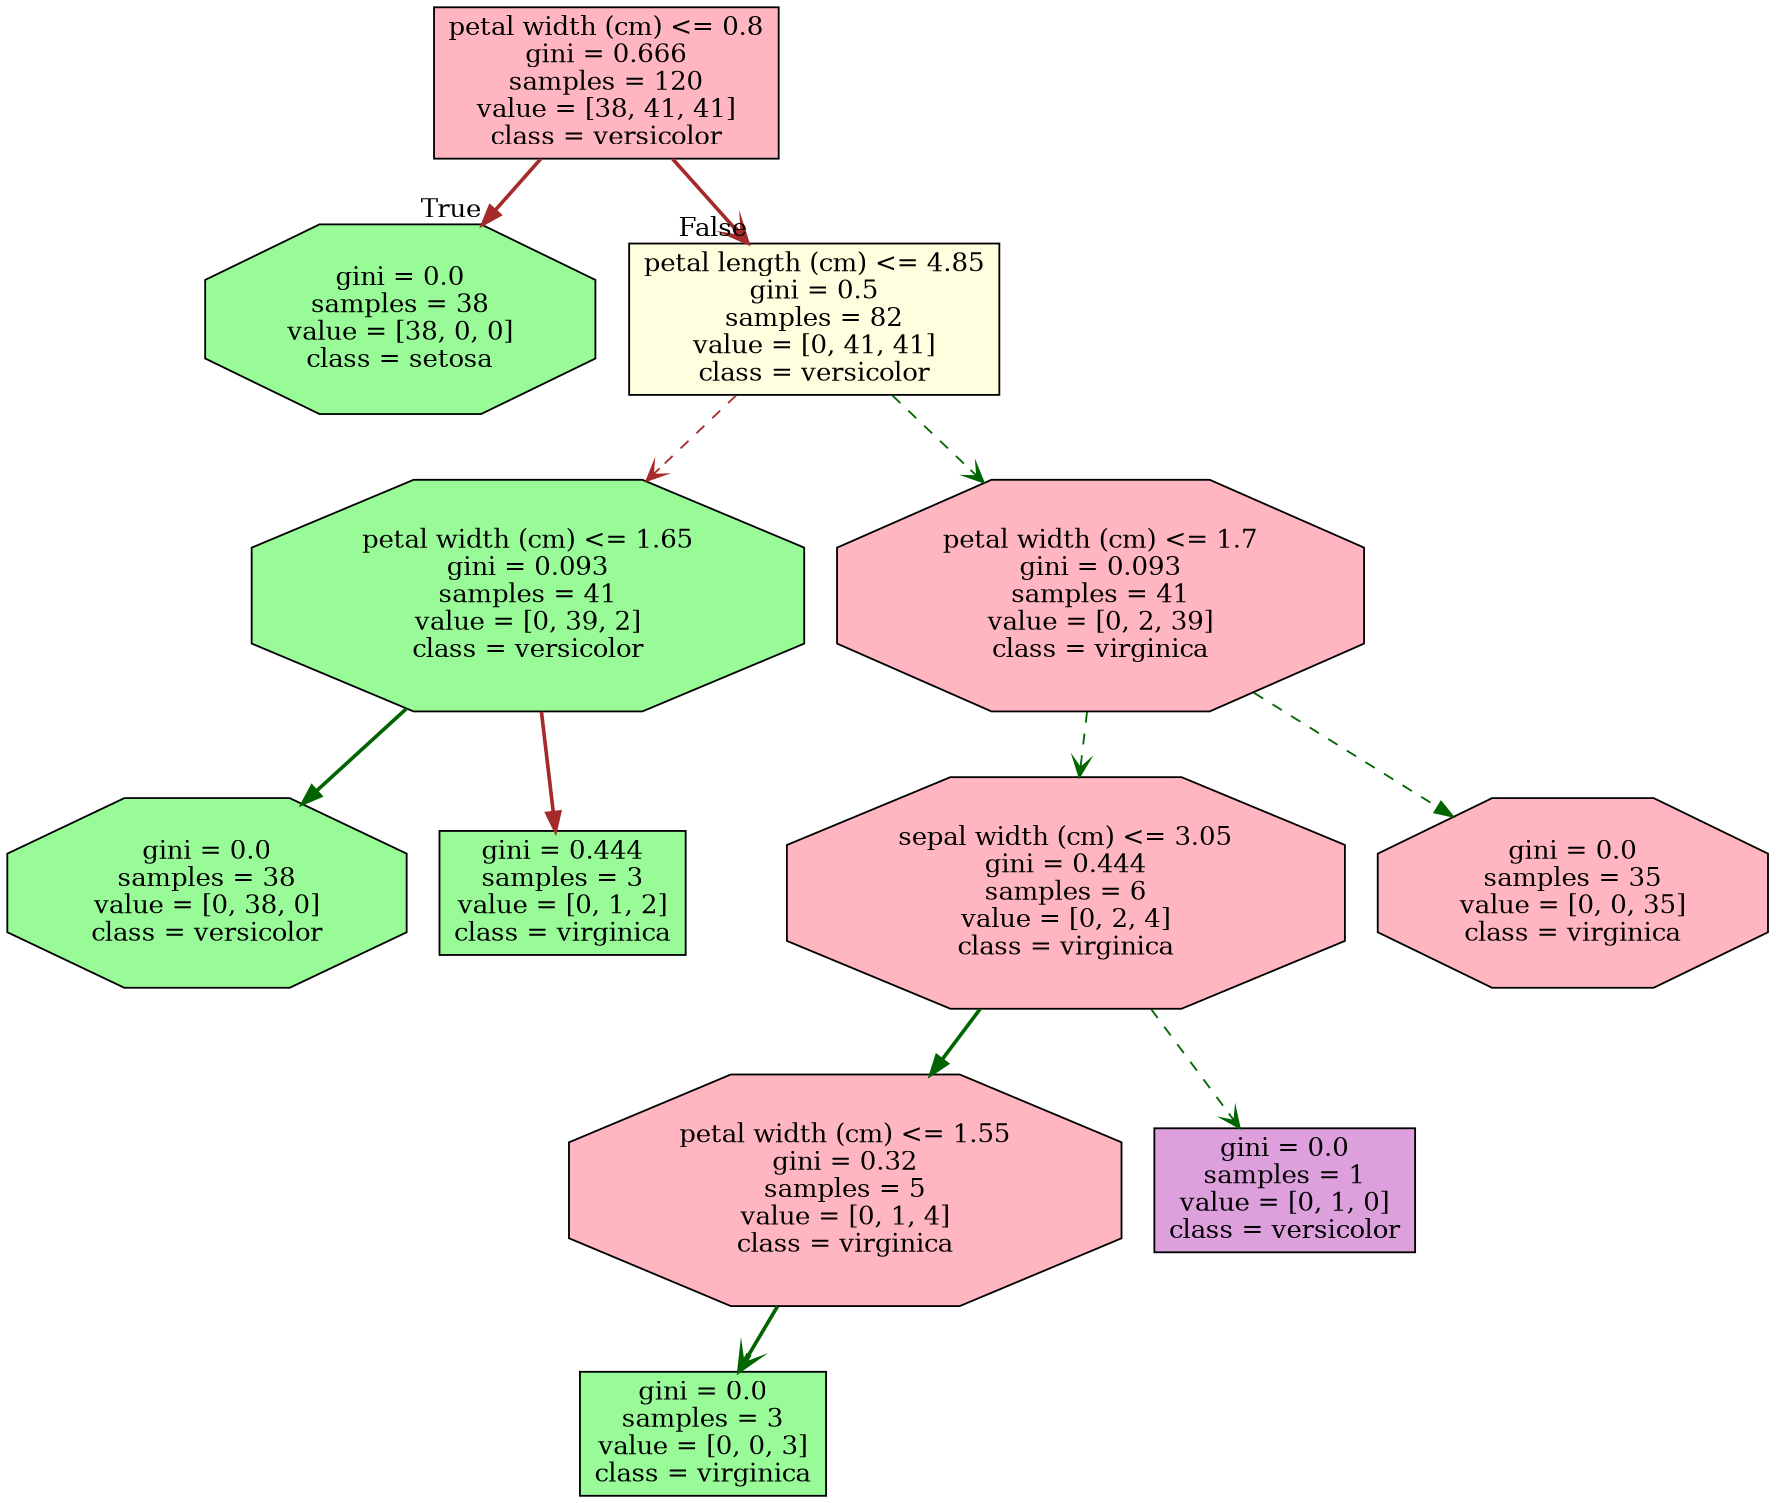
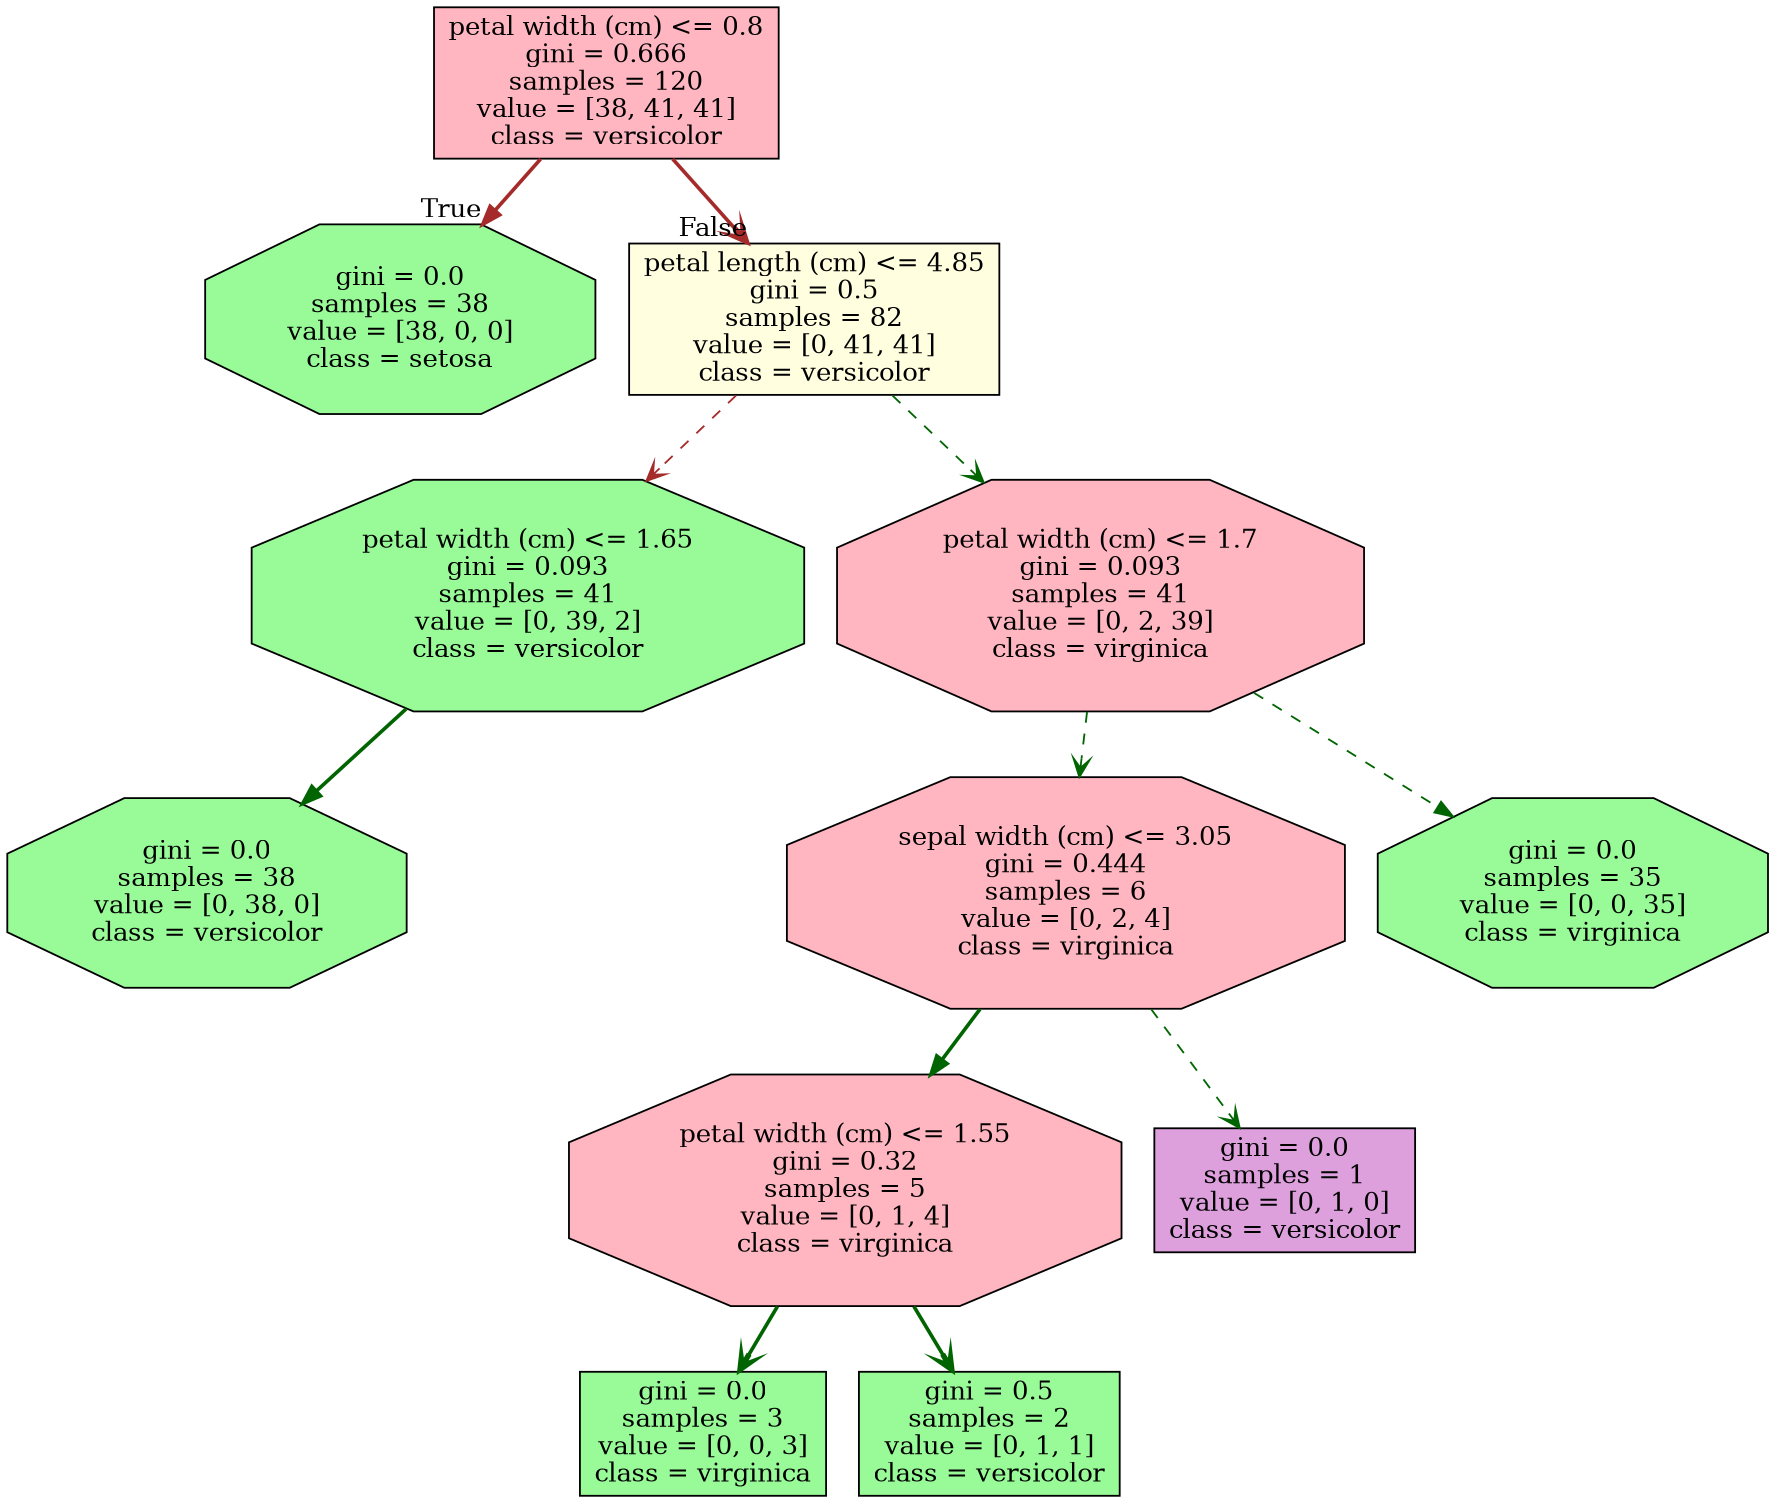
(563, 893) -> none
(1573, 893) -> (1573, 893)
none -> (989, 1434)
